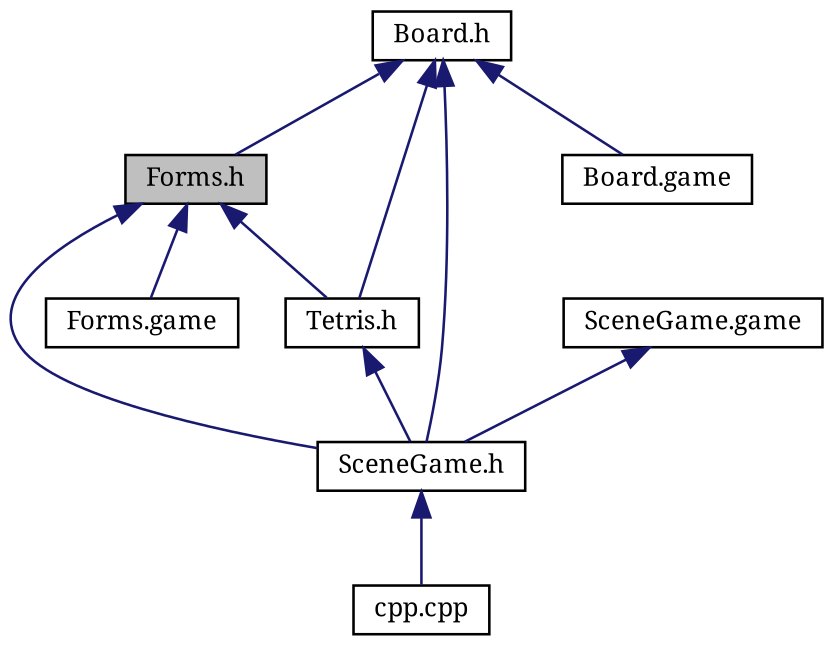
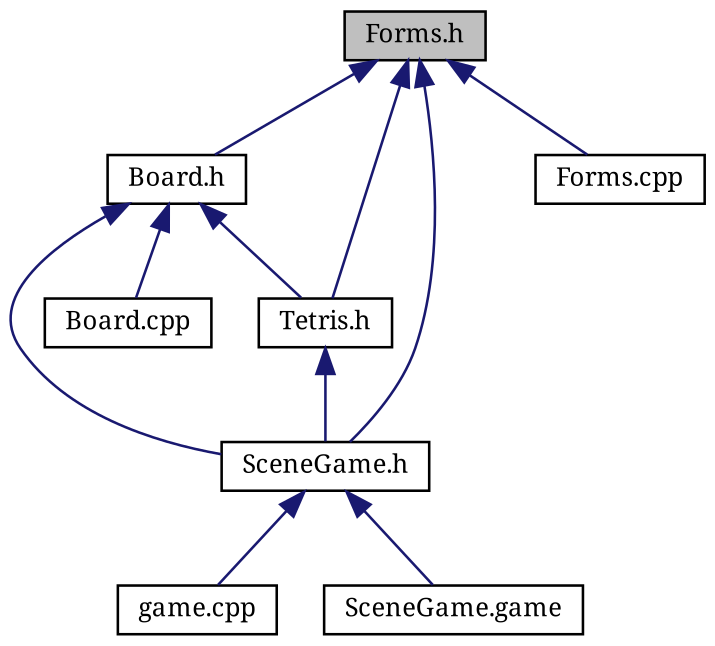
(307, 114) -> (285, 114)
(657, 179) -> (128, 323)
(142, 323) -> (620, 179)
(546, 401) -> (398, 548)
(421, 610) -> (197, 610)
